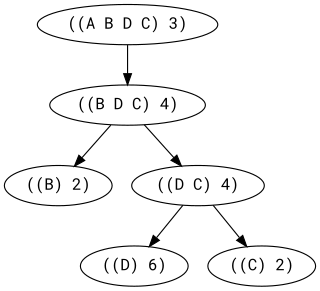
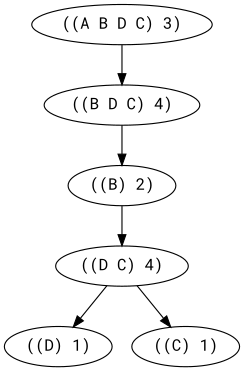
(159, 141) -> (122, 220)
(134, 266) -> (58, 347)
(262, 266) -> (186, 347)
